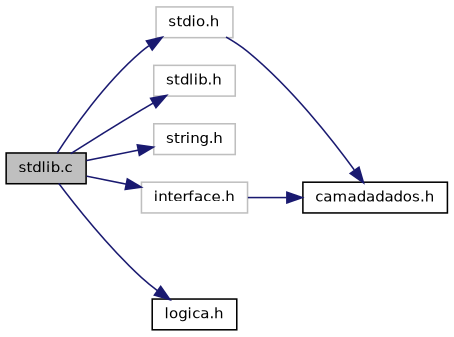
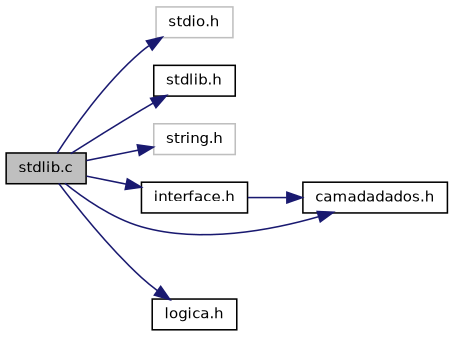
(194, 81) -> (194, 81)
(296, 98) -> (186, 234)
(194, 198) -> (194, 198)
